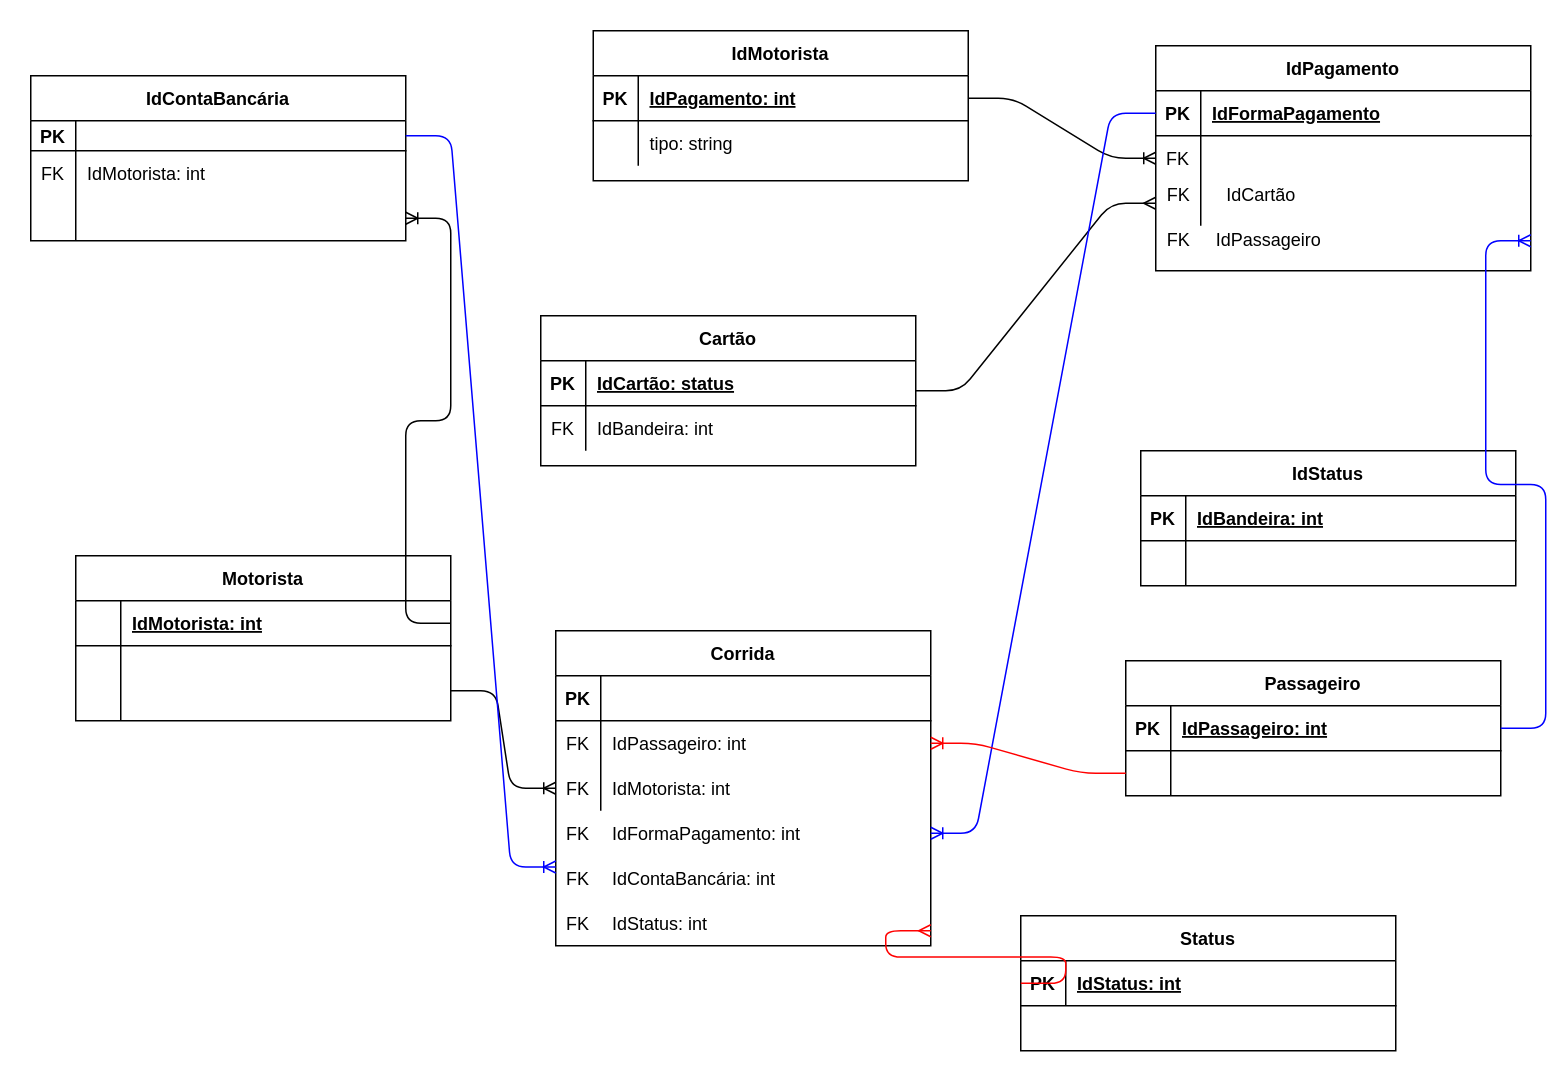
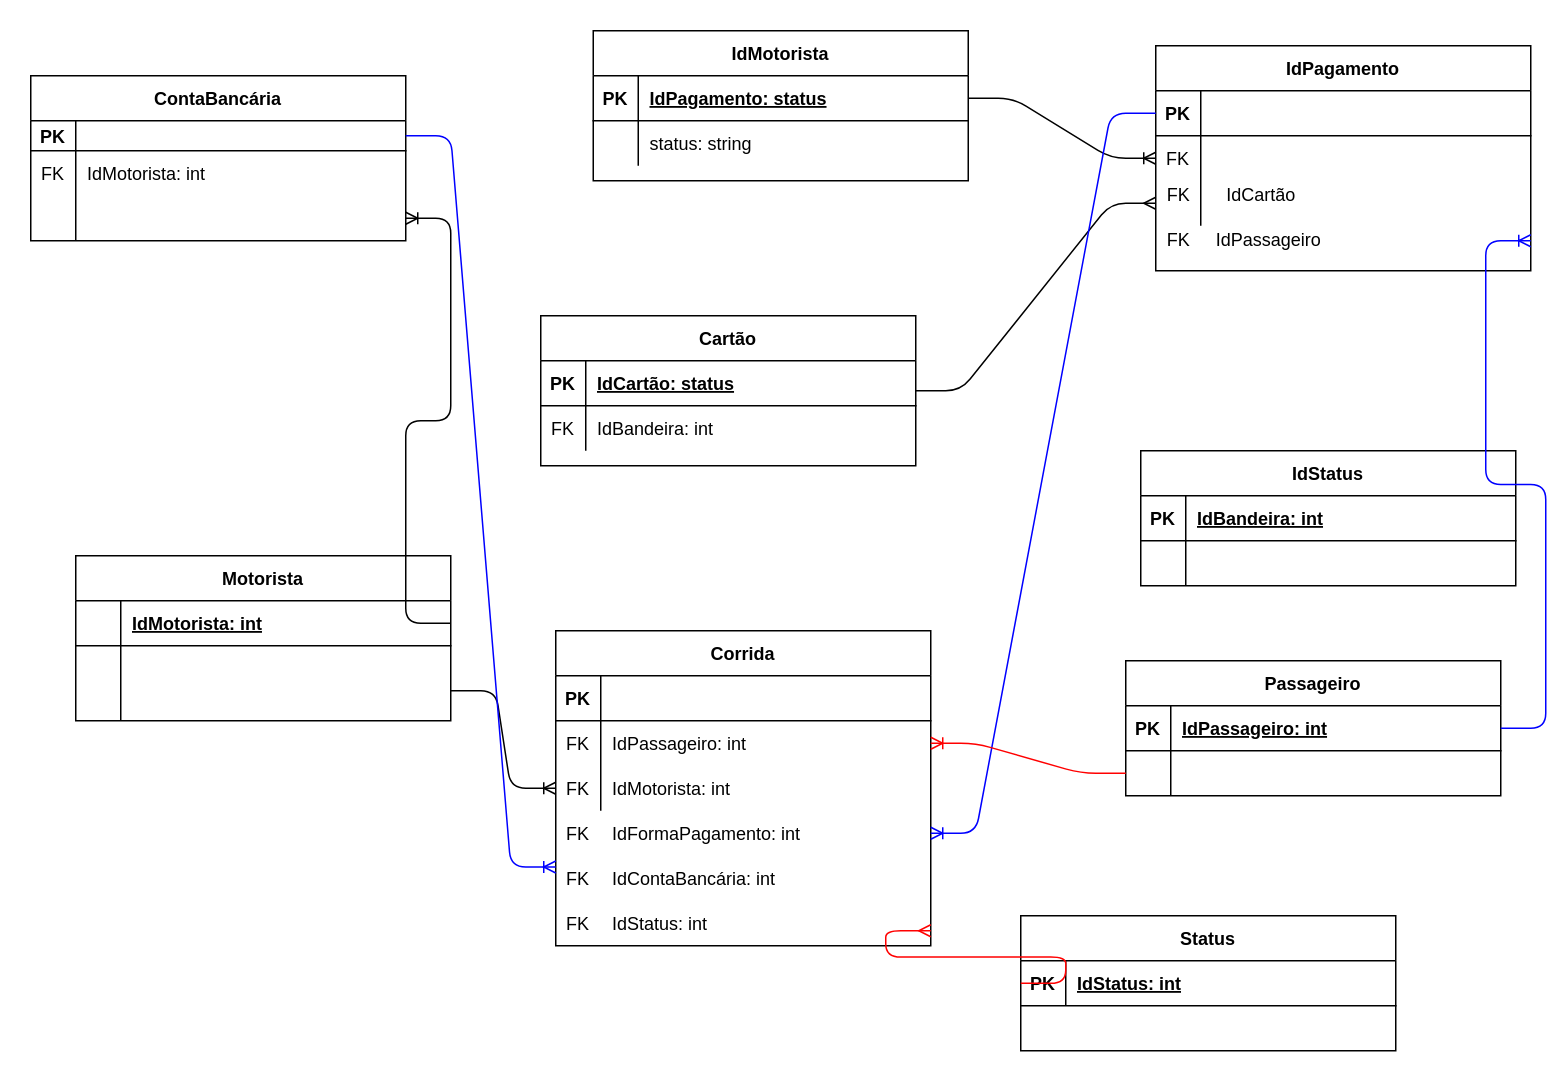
(218, 99) -> (218, 99)
(723, 99) -> (741, 99)
(1366, 113) -> none
(701, 144) -> (713, 144)
